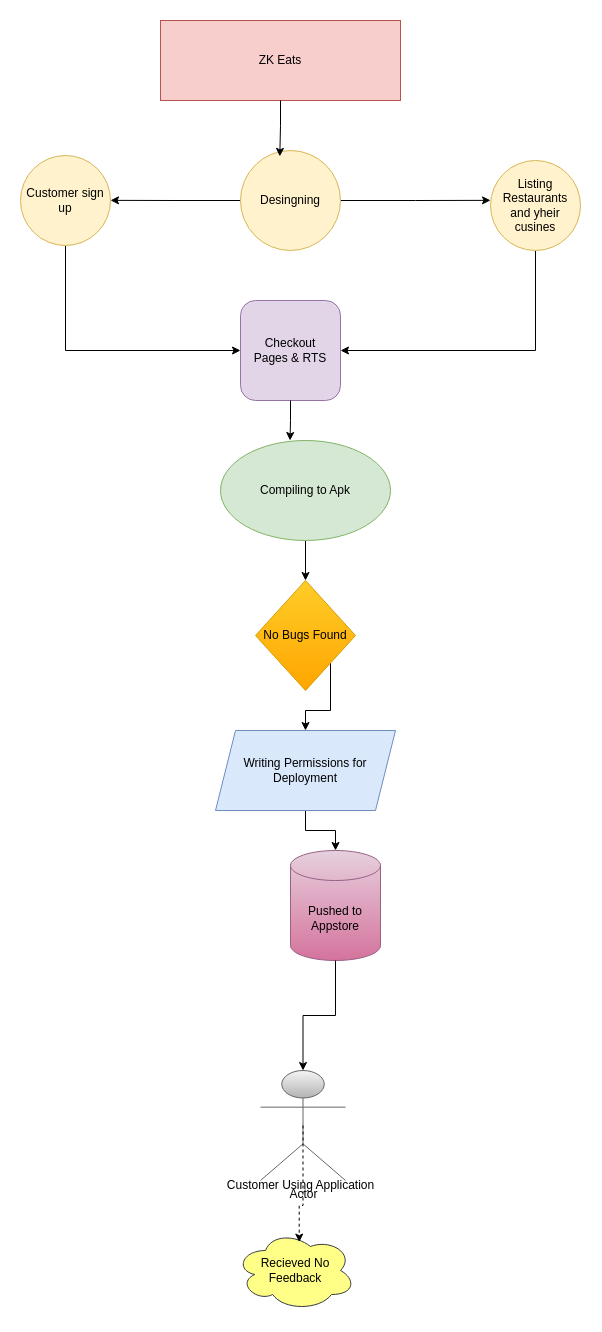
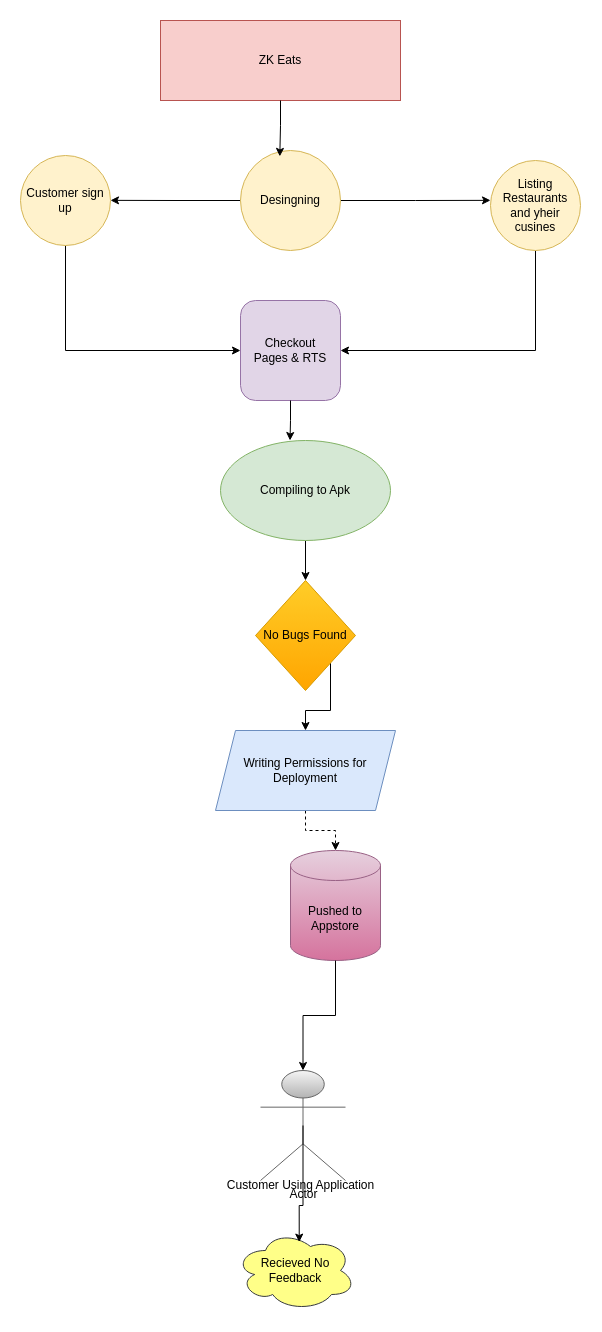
(317, 831) -> (317, 831)
(303, 1192) -> (303, 1192)
